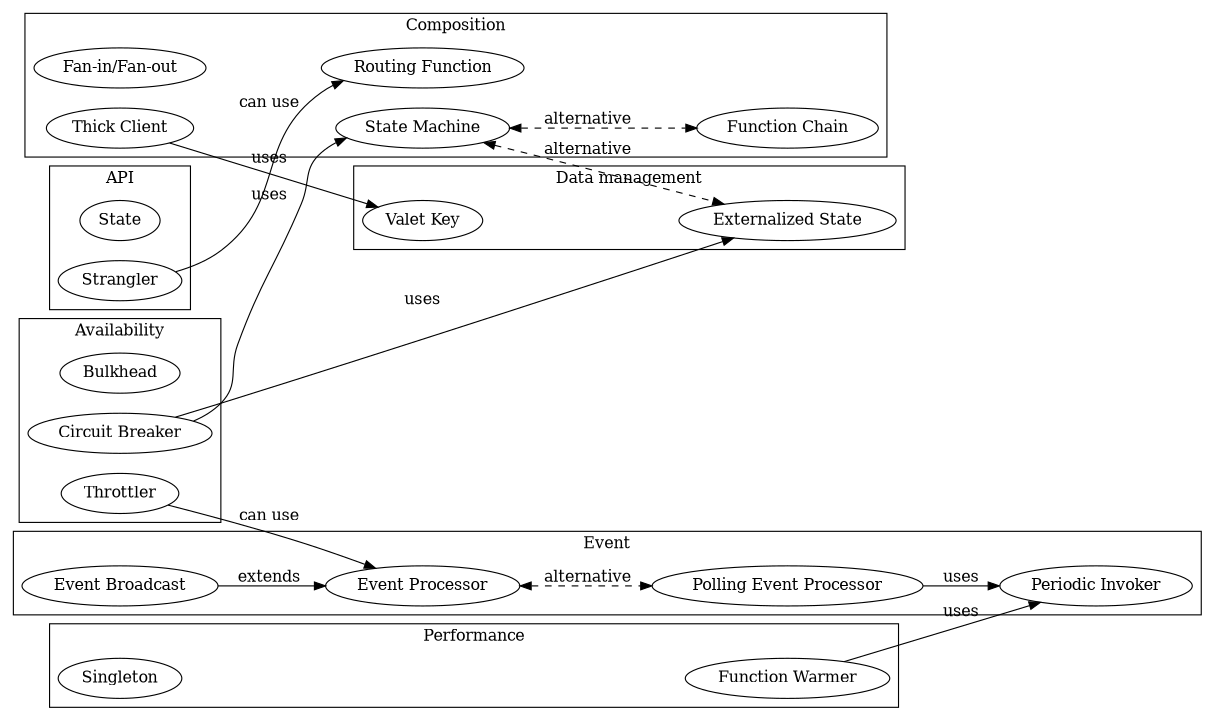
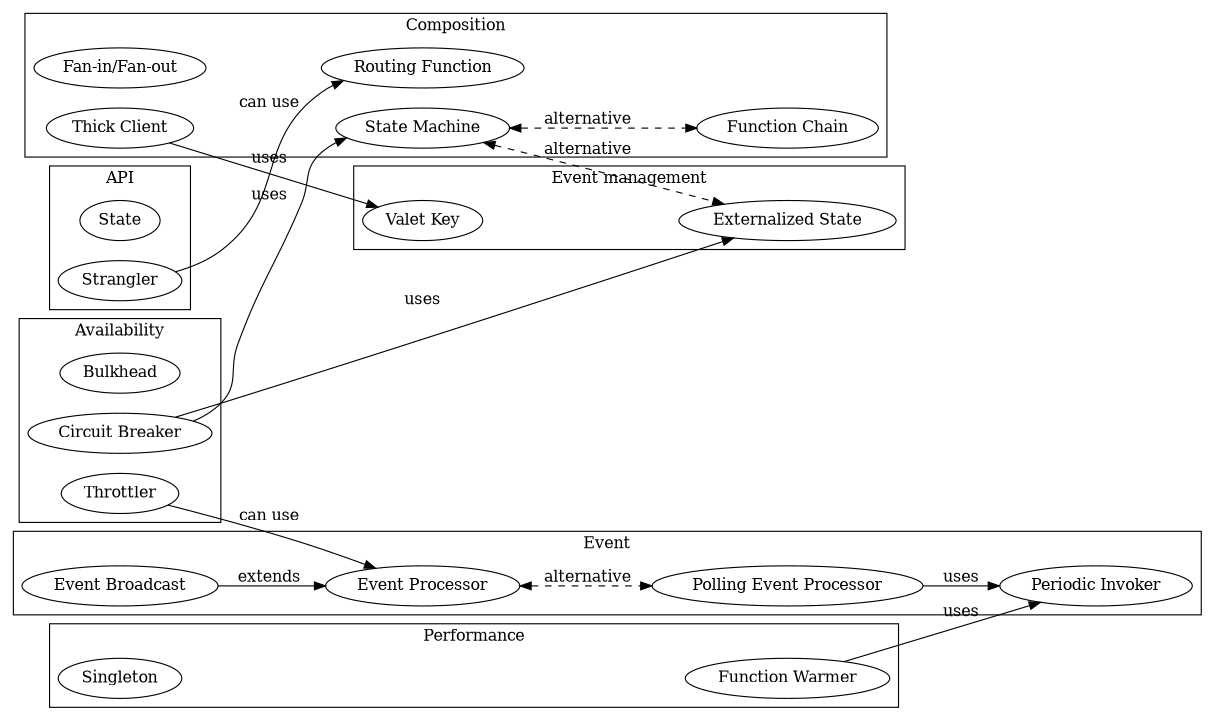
(629, 179) -> (629, 179)
